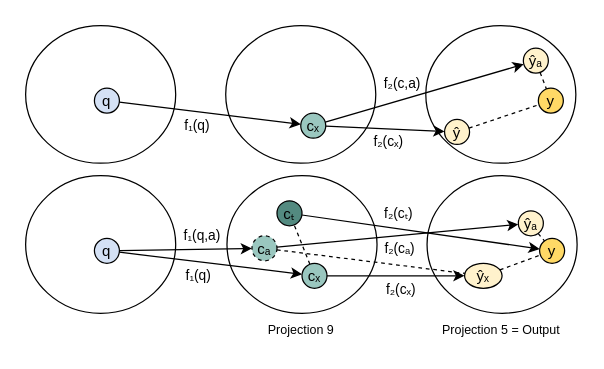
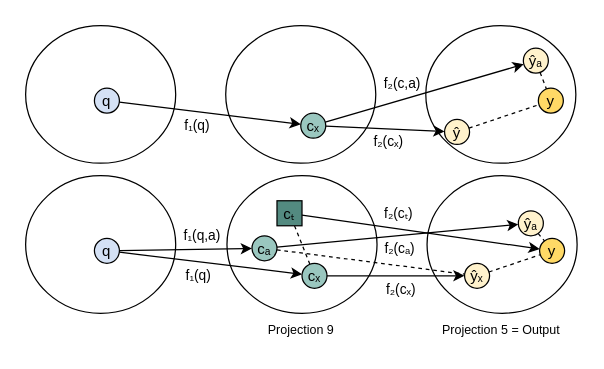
(289, 213) -> (289, 213)
(264, 248) -> (264, 248)
(483, 276) -> (477, 276)
